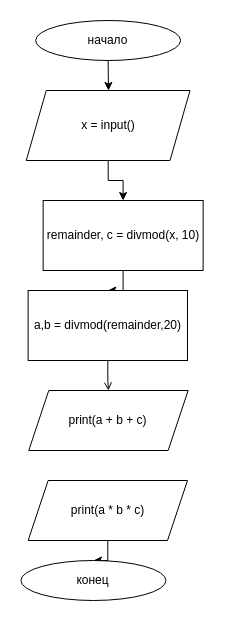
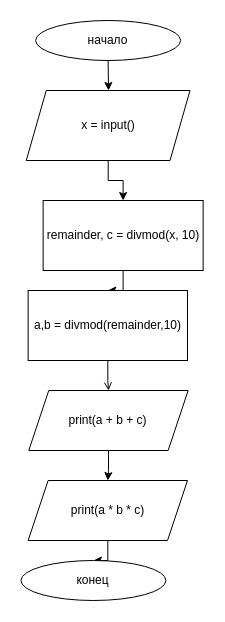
(108, 326) -> (108, 326)
none -> (109, 462)
